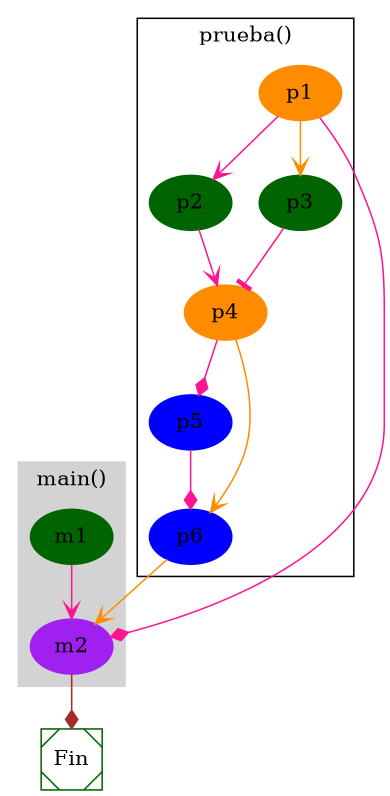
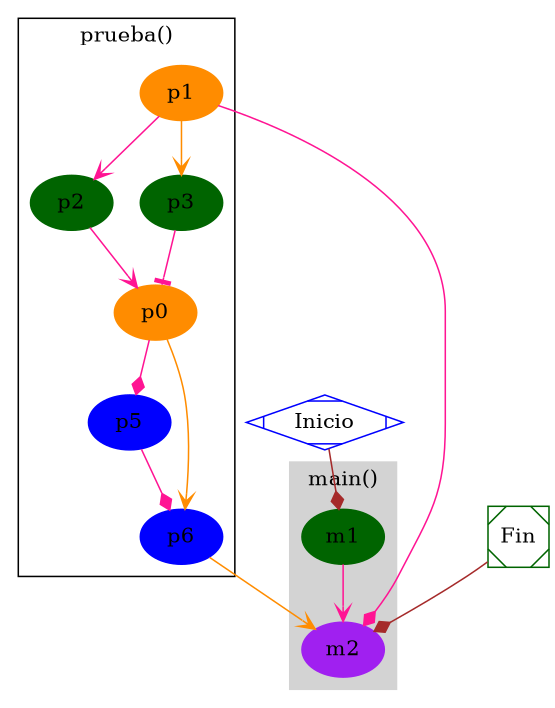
(226, 313) -> (156, 313)
none -> (325, 422)
(72, 696) -> (440, 593)
